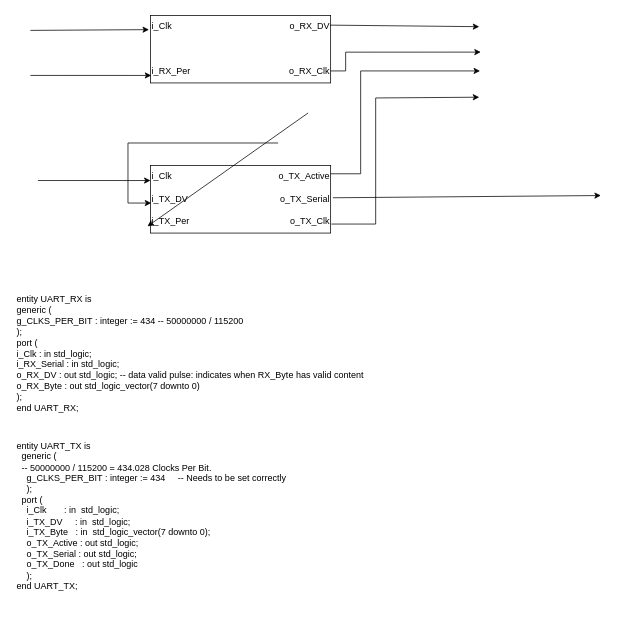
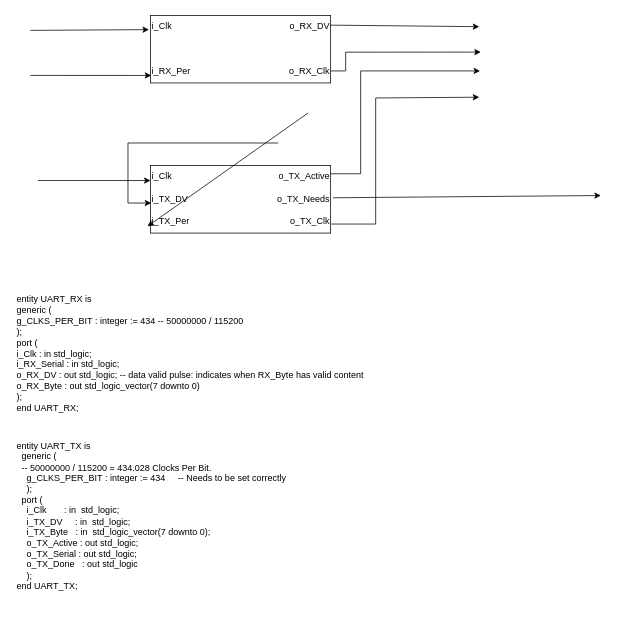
(304, 199) -> (304, 199)
